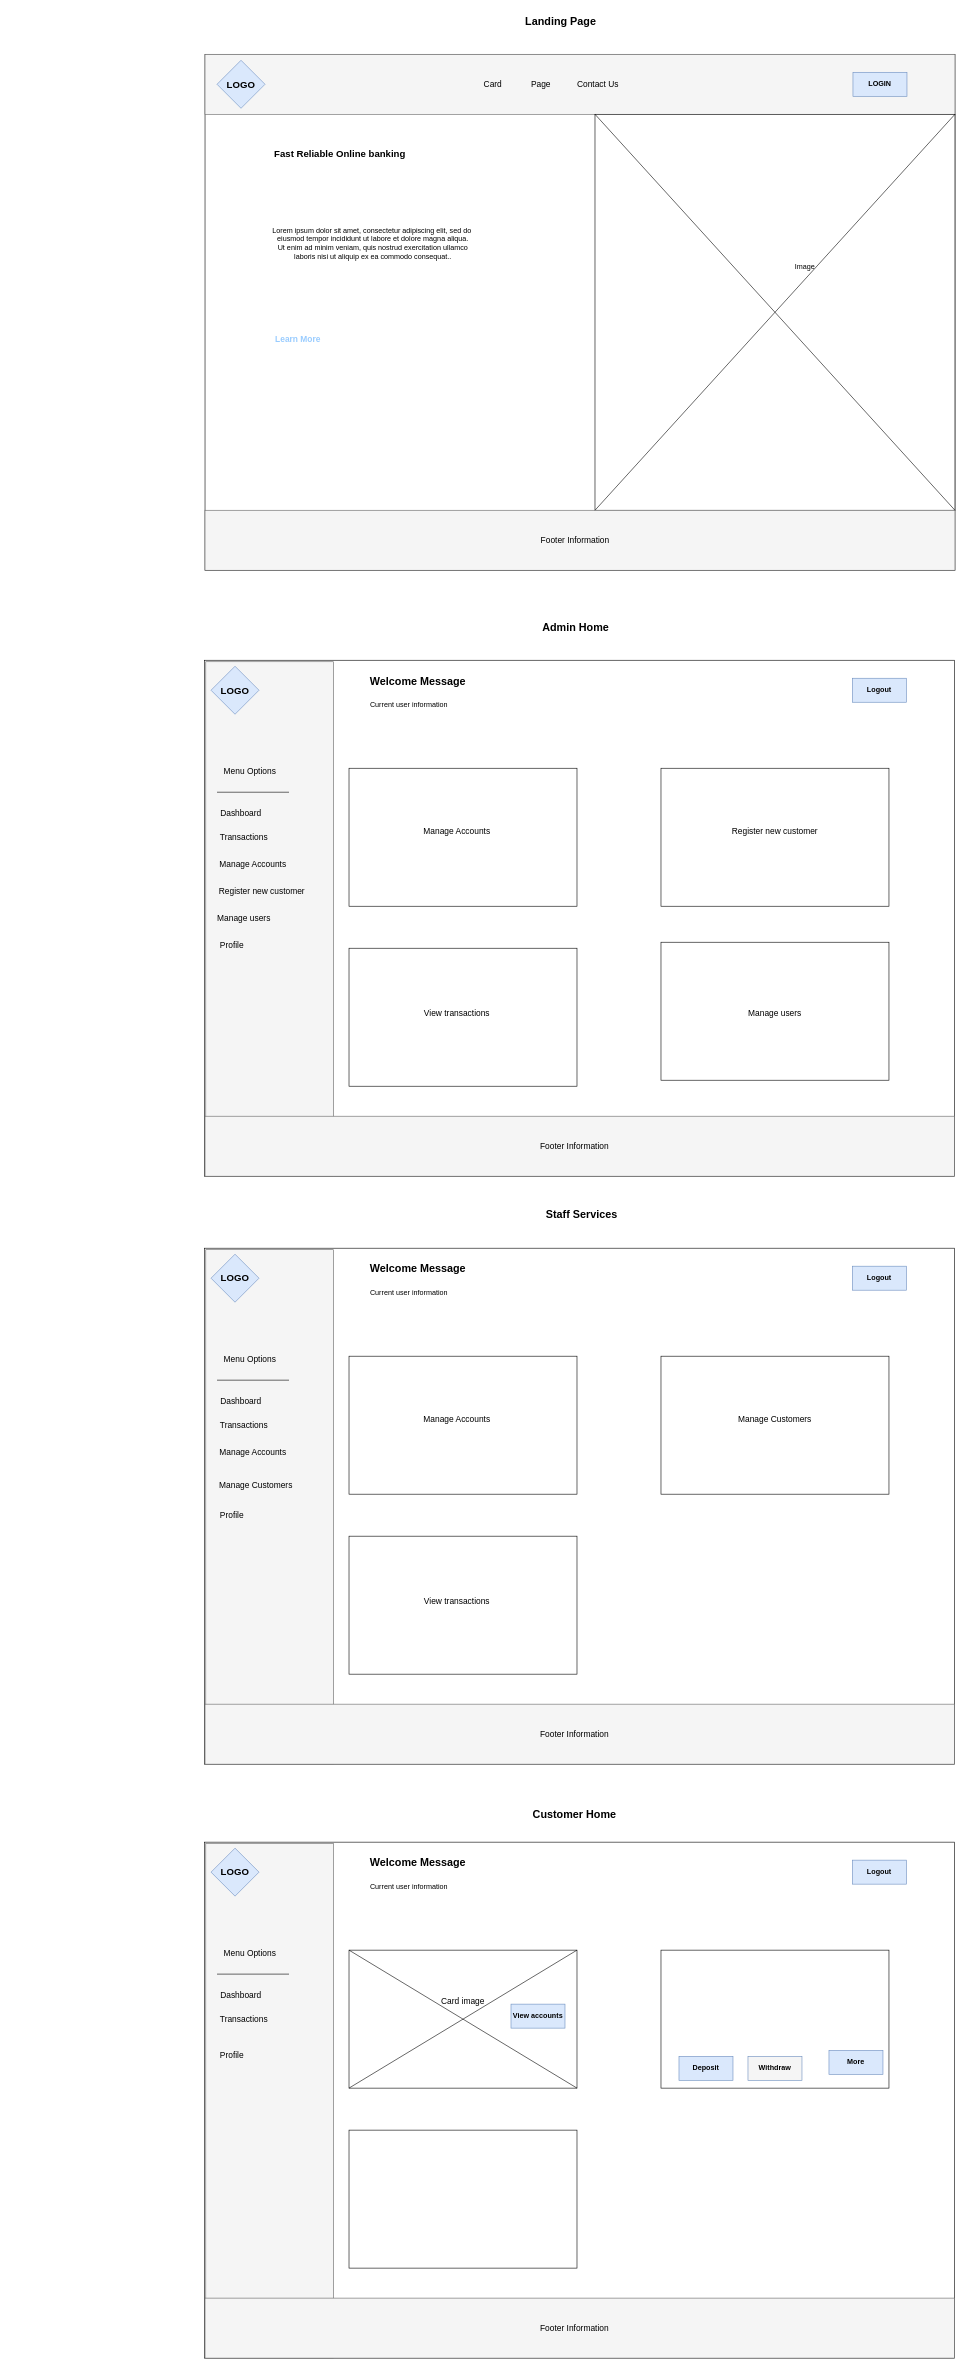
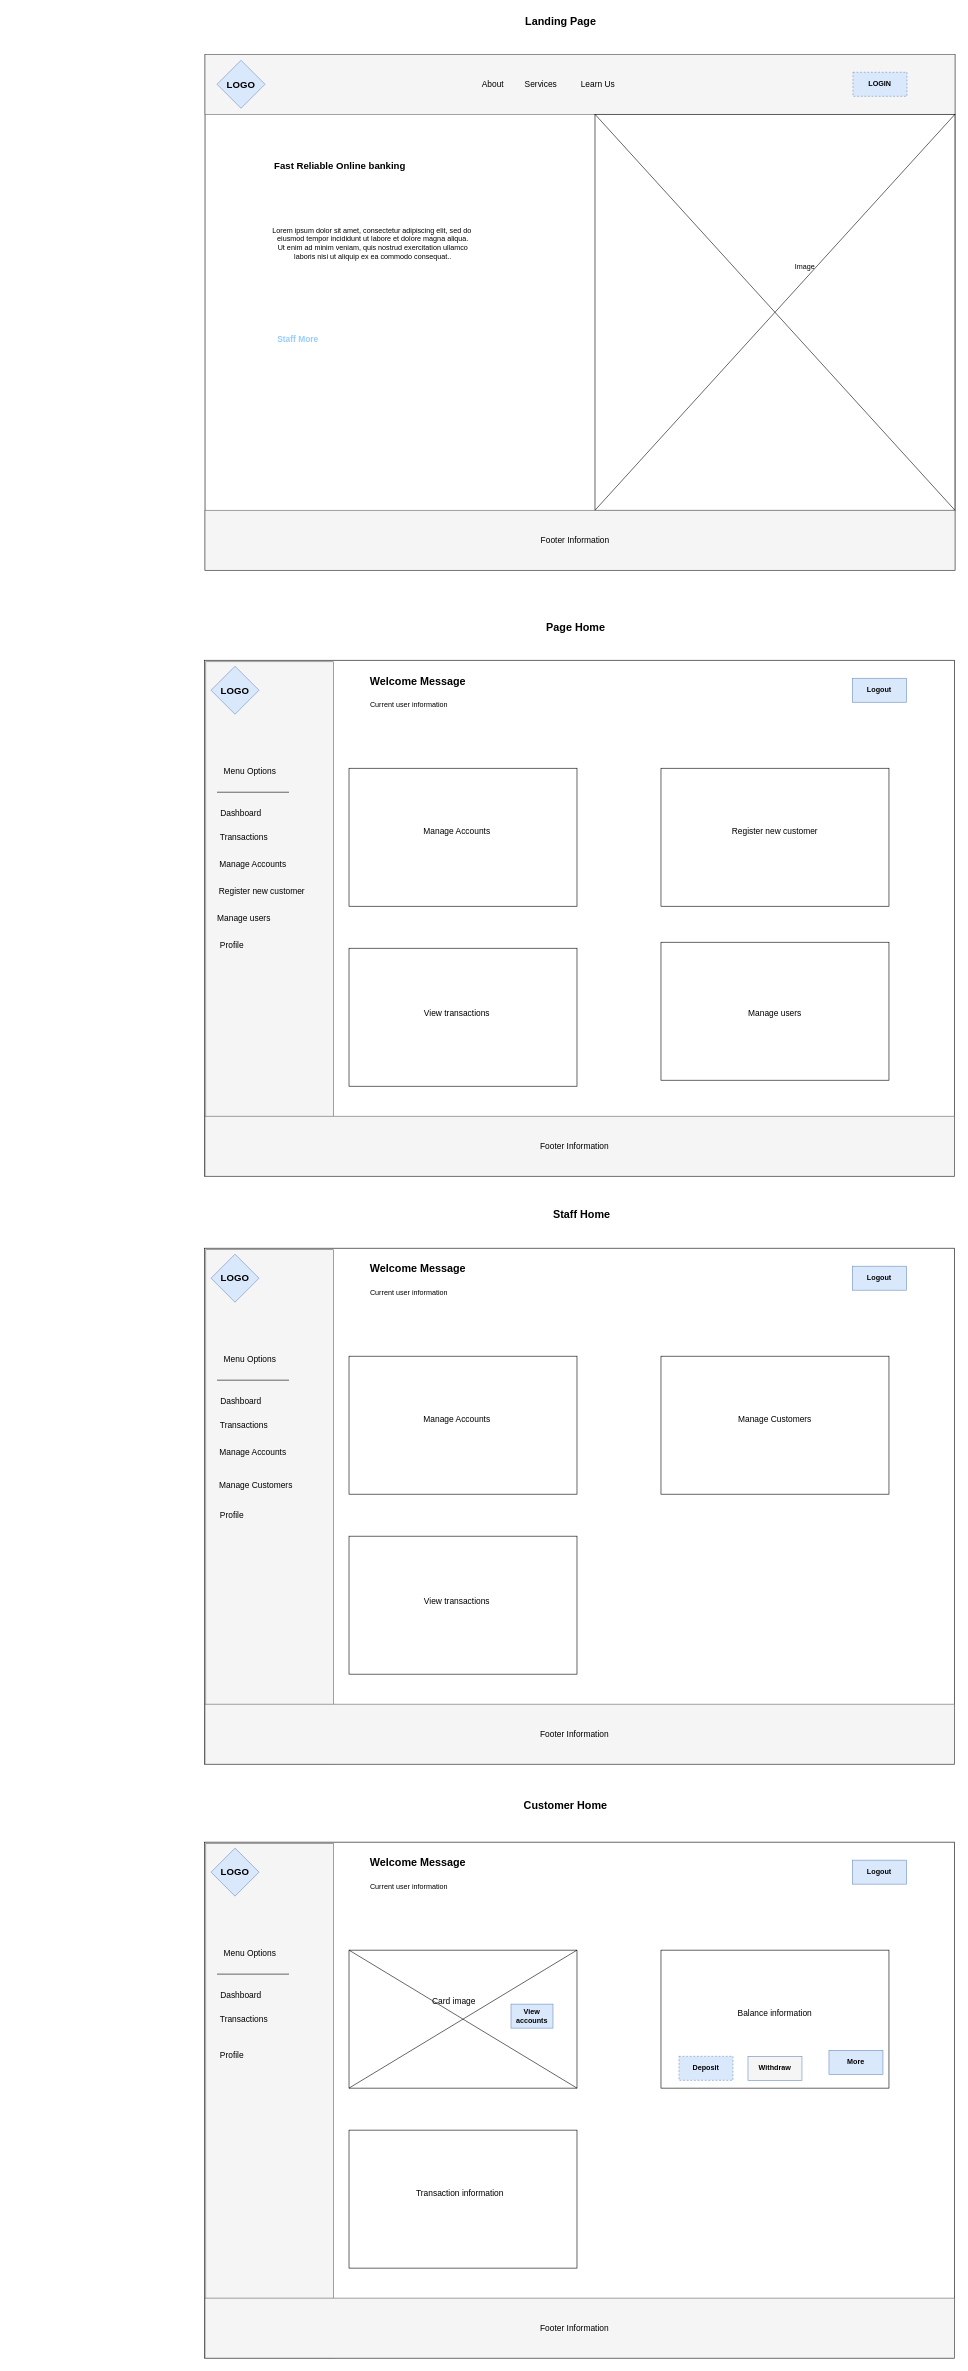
(493, 84) -> (493, 84)
(541, 84) -> (541, 84)
(598, 84) -> (598, 84)
(880, 84) -> (880, 84)
(340, 153) -> (340, 165)
(298, 339) -> (298, 339)
(576, 627) -> (576, 627)
(582, 1215) -> (582, 1215)
(575, 1815) -> (566, 1806)
(463, 2001) -> (454, 2001)
none -> (775, 2013)
(538, 2016) -> (532, 2016)
(706, 2069) -> (706, 2069)
none -> (460, 2193)
